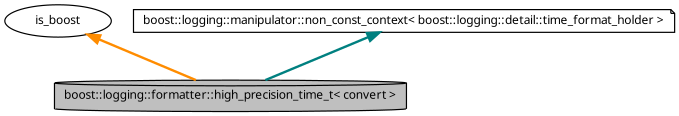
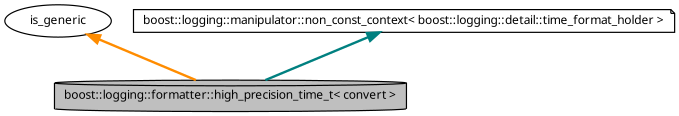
(58, 21) -> (58, 21)
